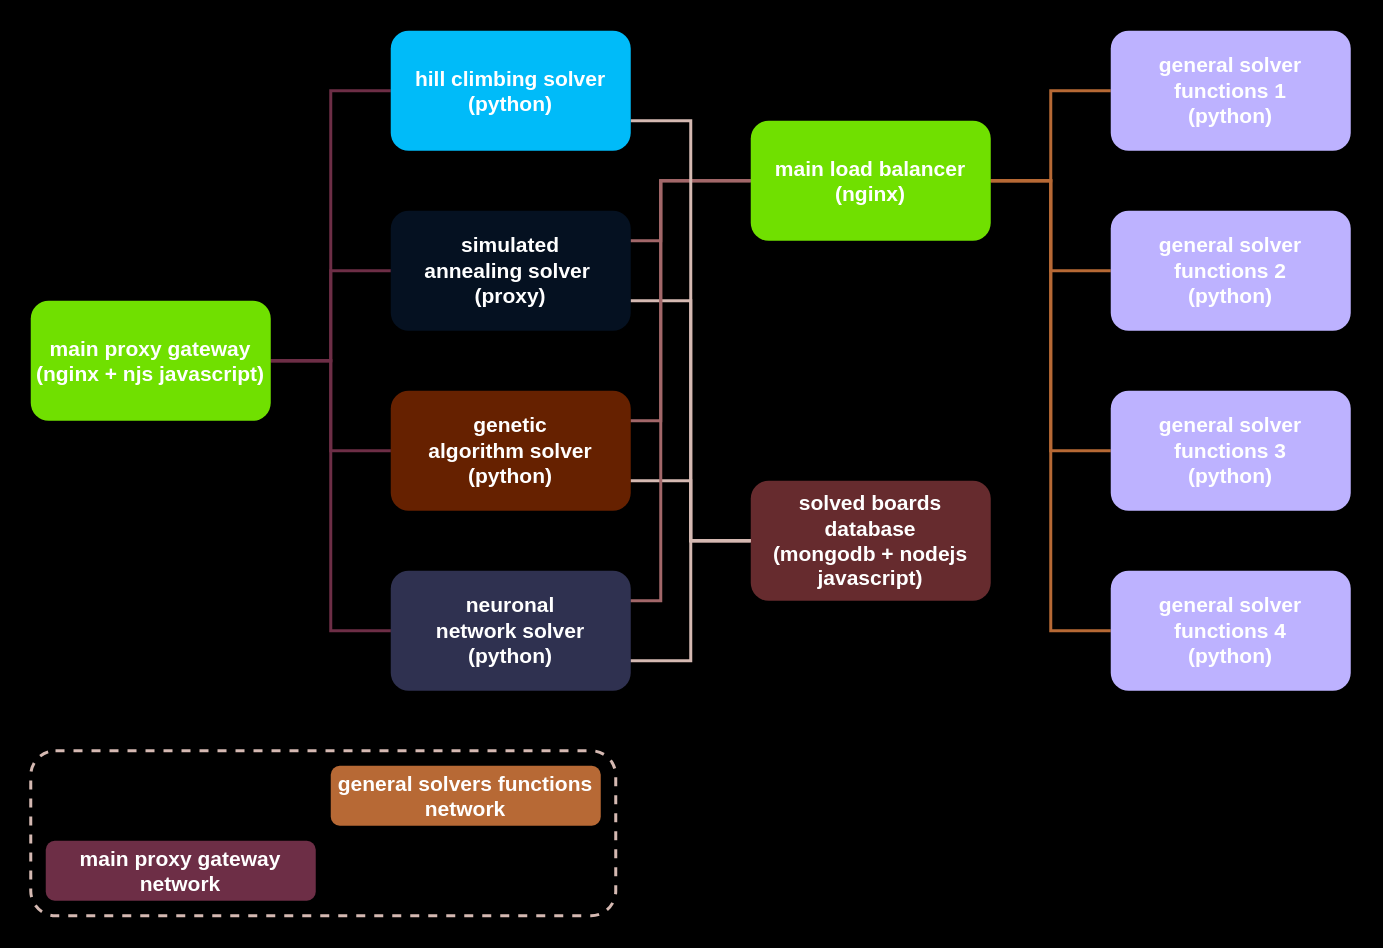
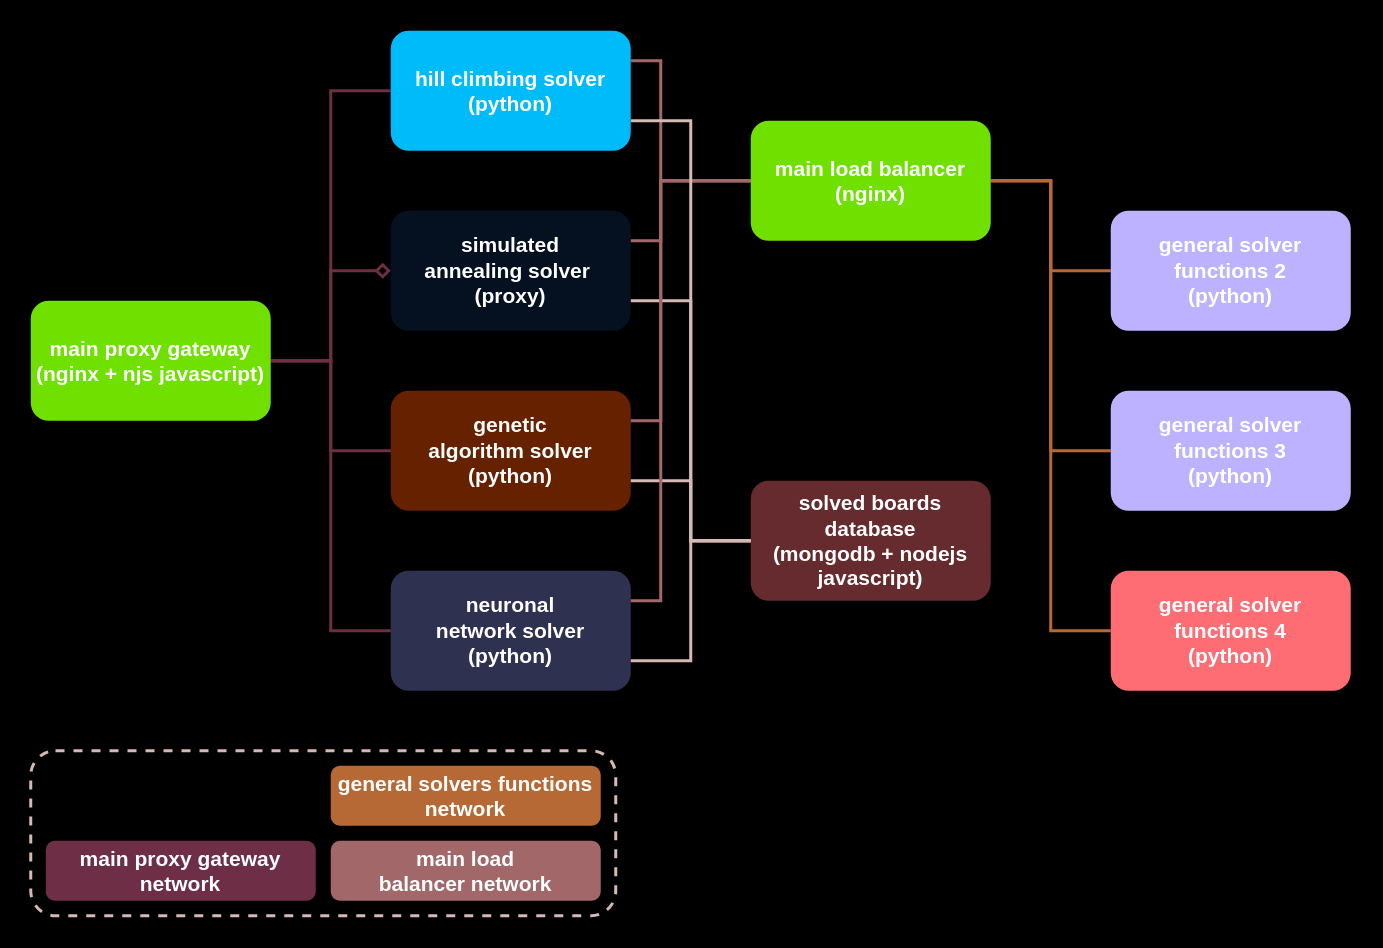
(1231, 91) -> none
none -> (661, 104)
(1051, 105) -> none
(382, 271) -> (375, 271)
(1231, 631) -> (1231, 631)
none -> (466, 871)
